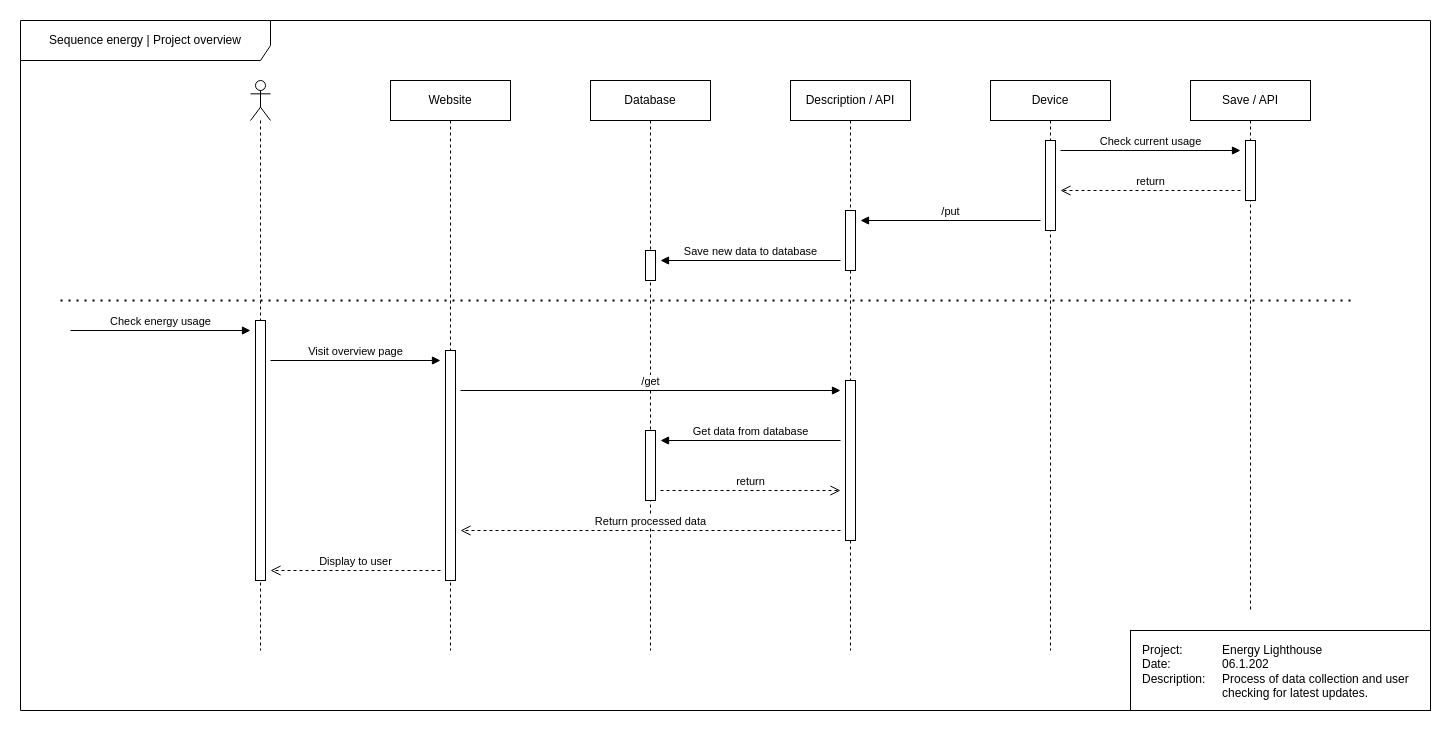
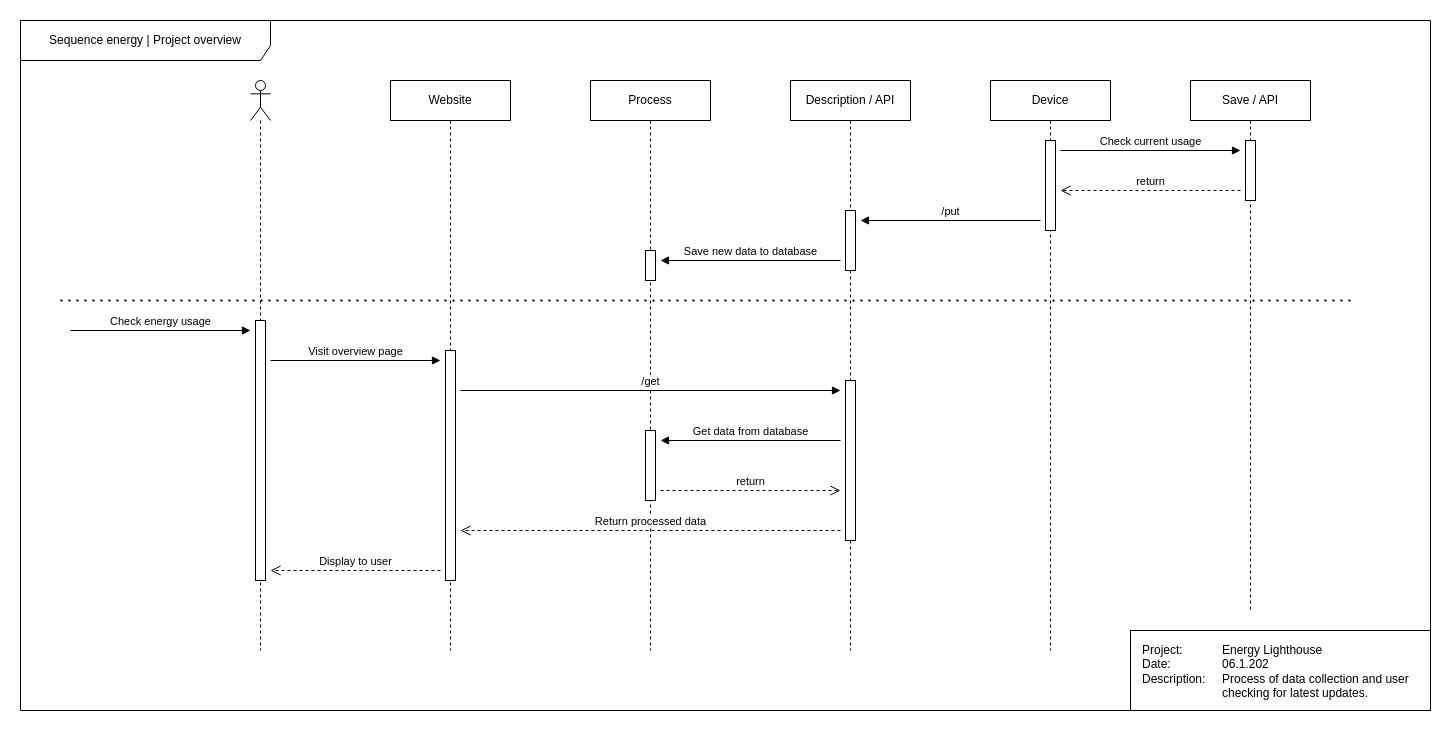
(651, 101) -> (651, 101)
